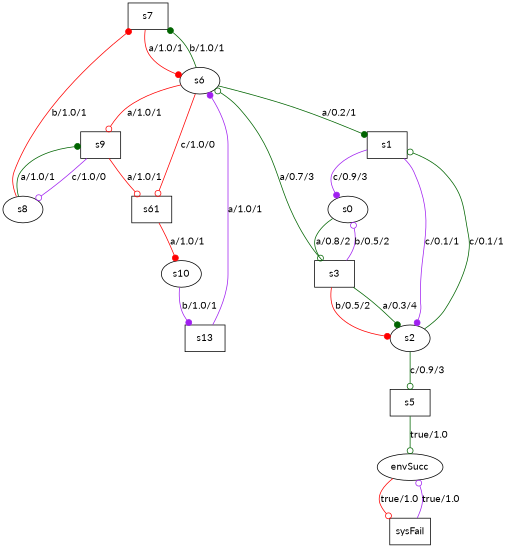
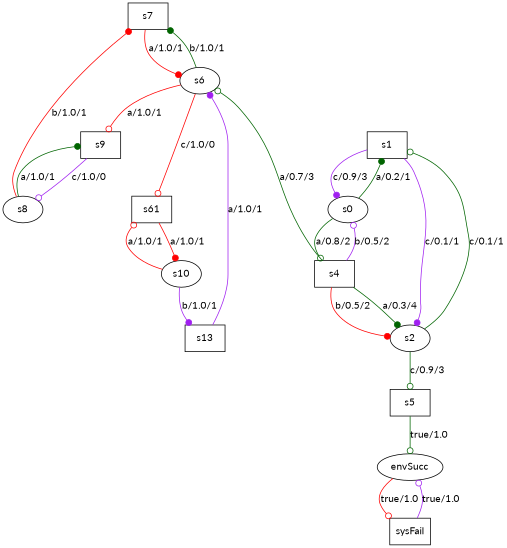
(291, 106) -> (371, 182)
(122, 176) -> (135, 255)
(335, 274) -> (335, 274)
